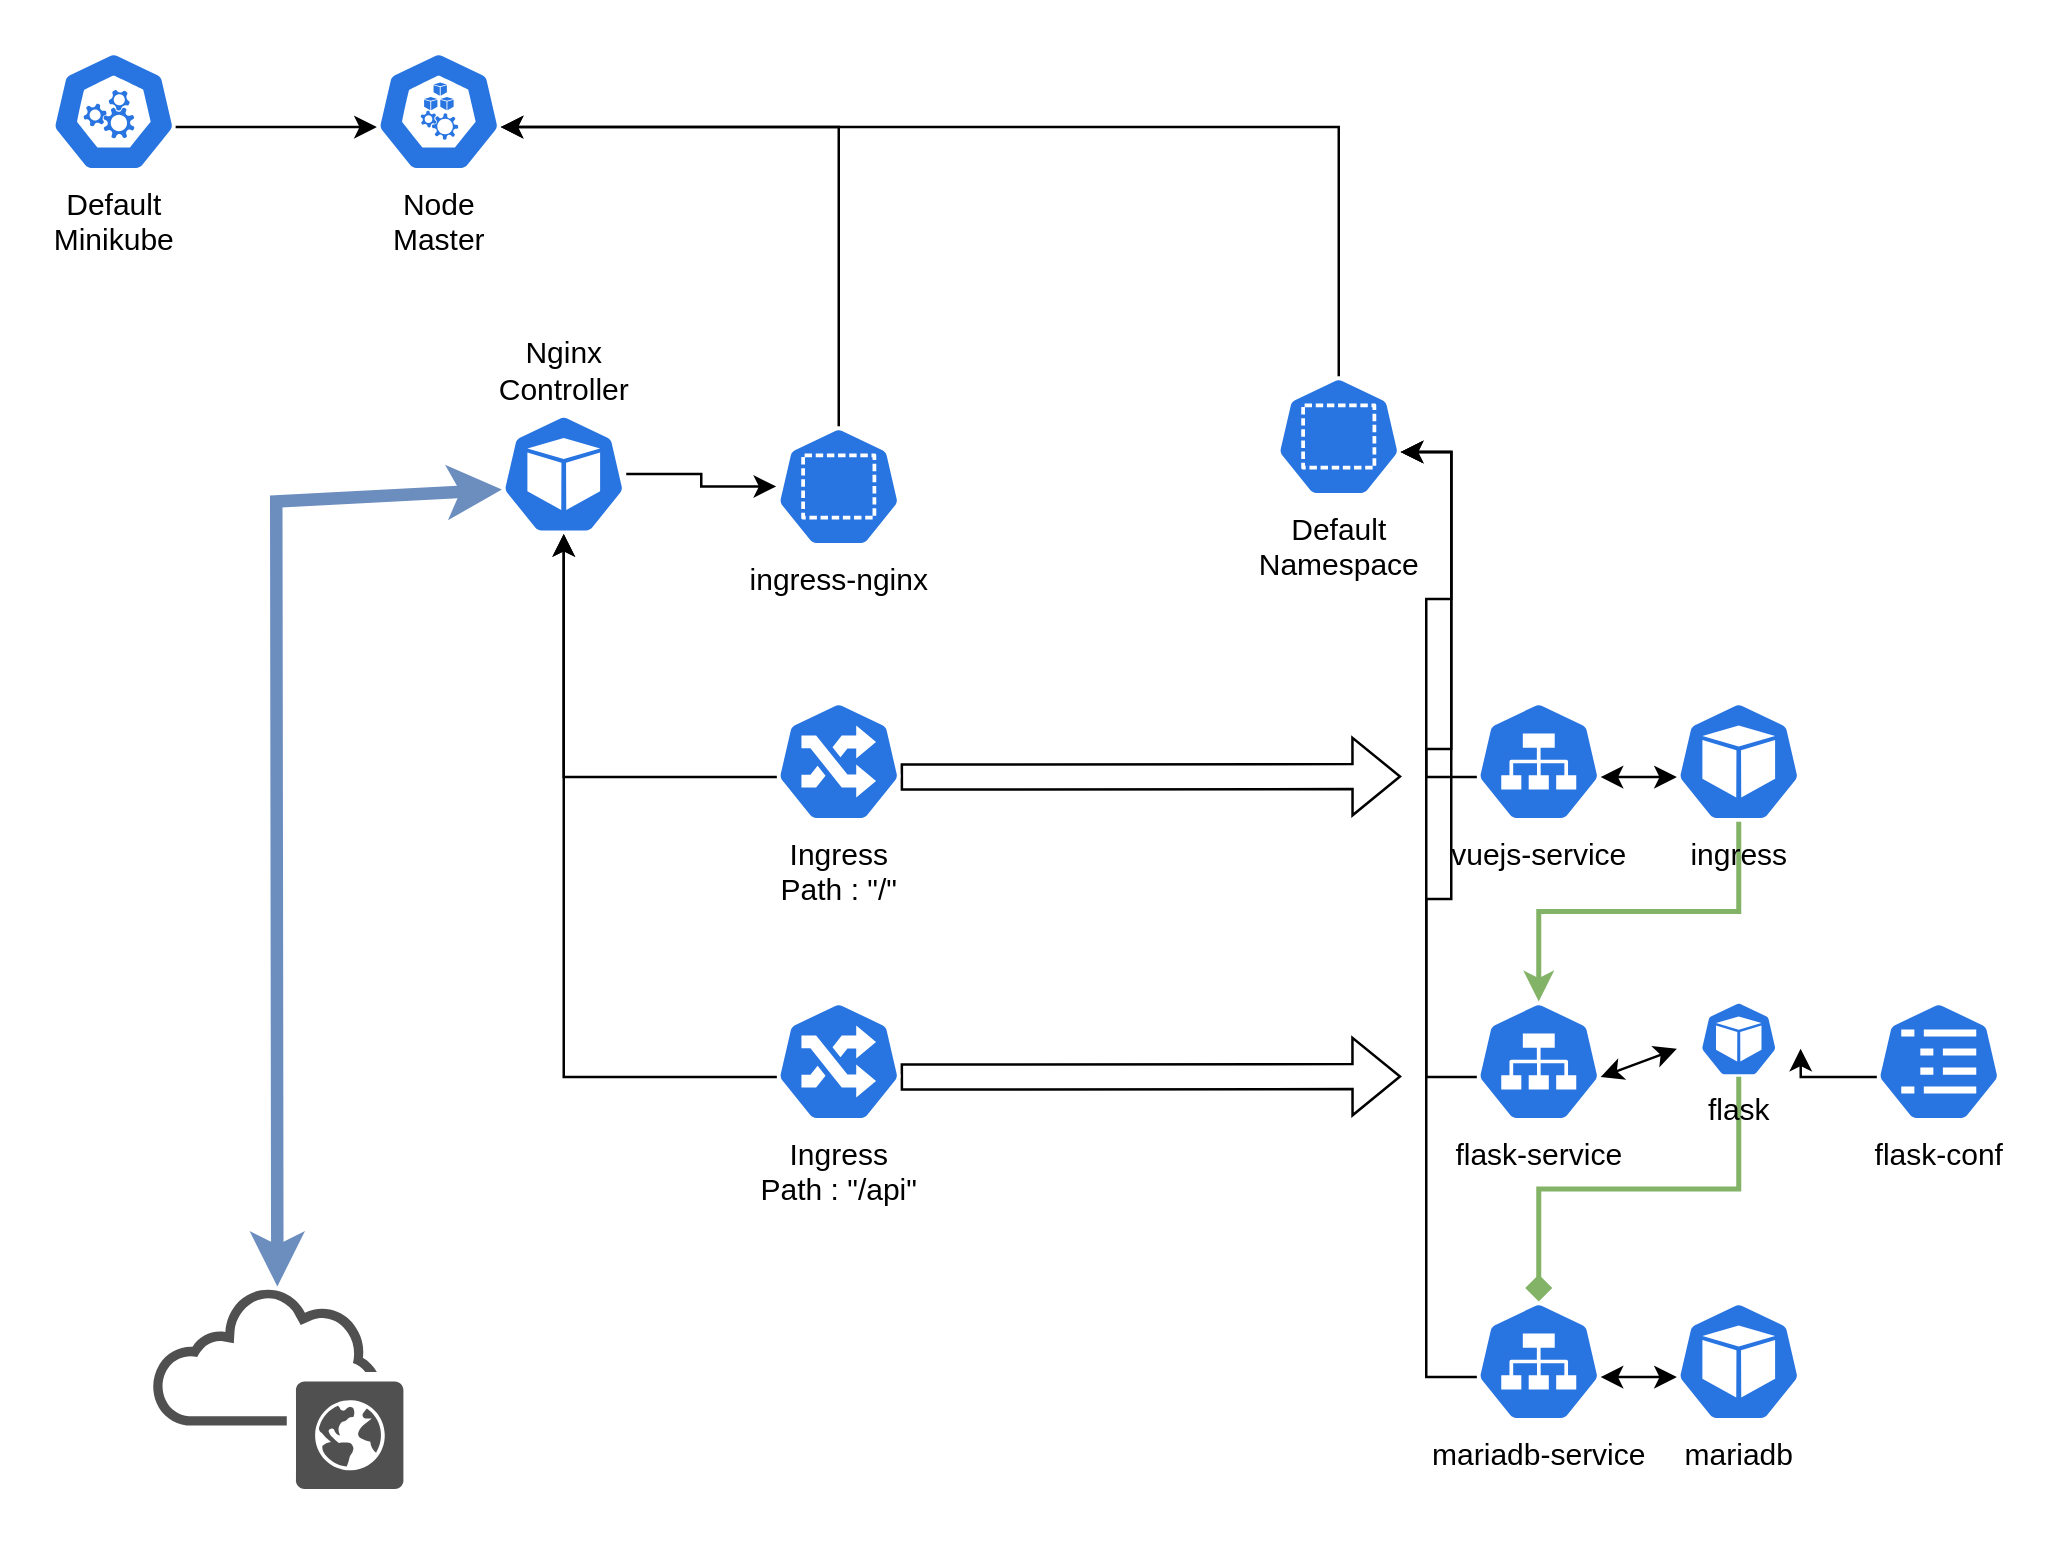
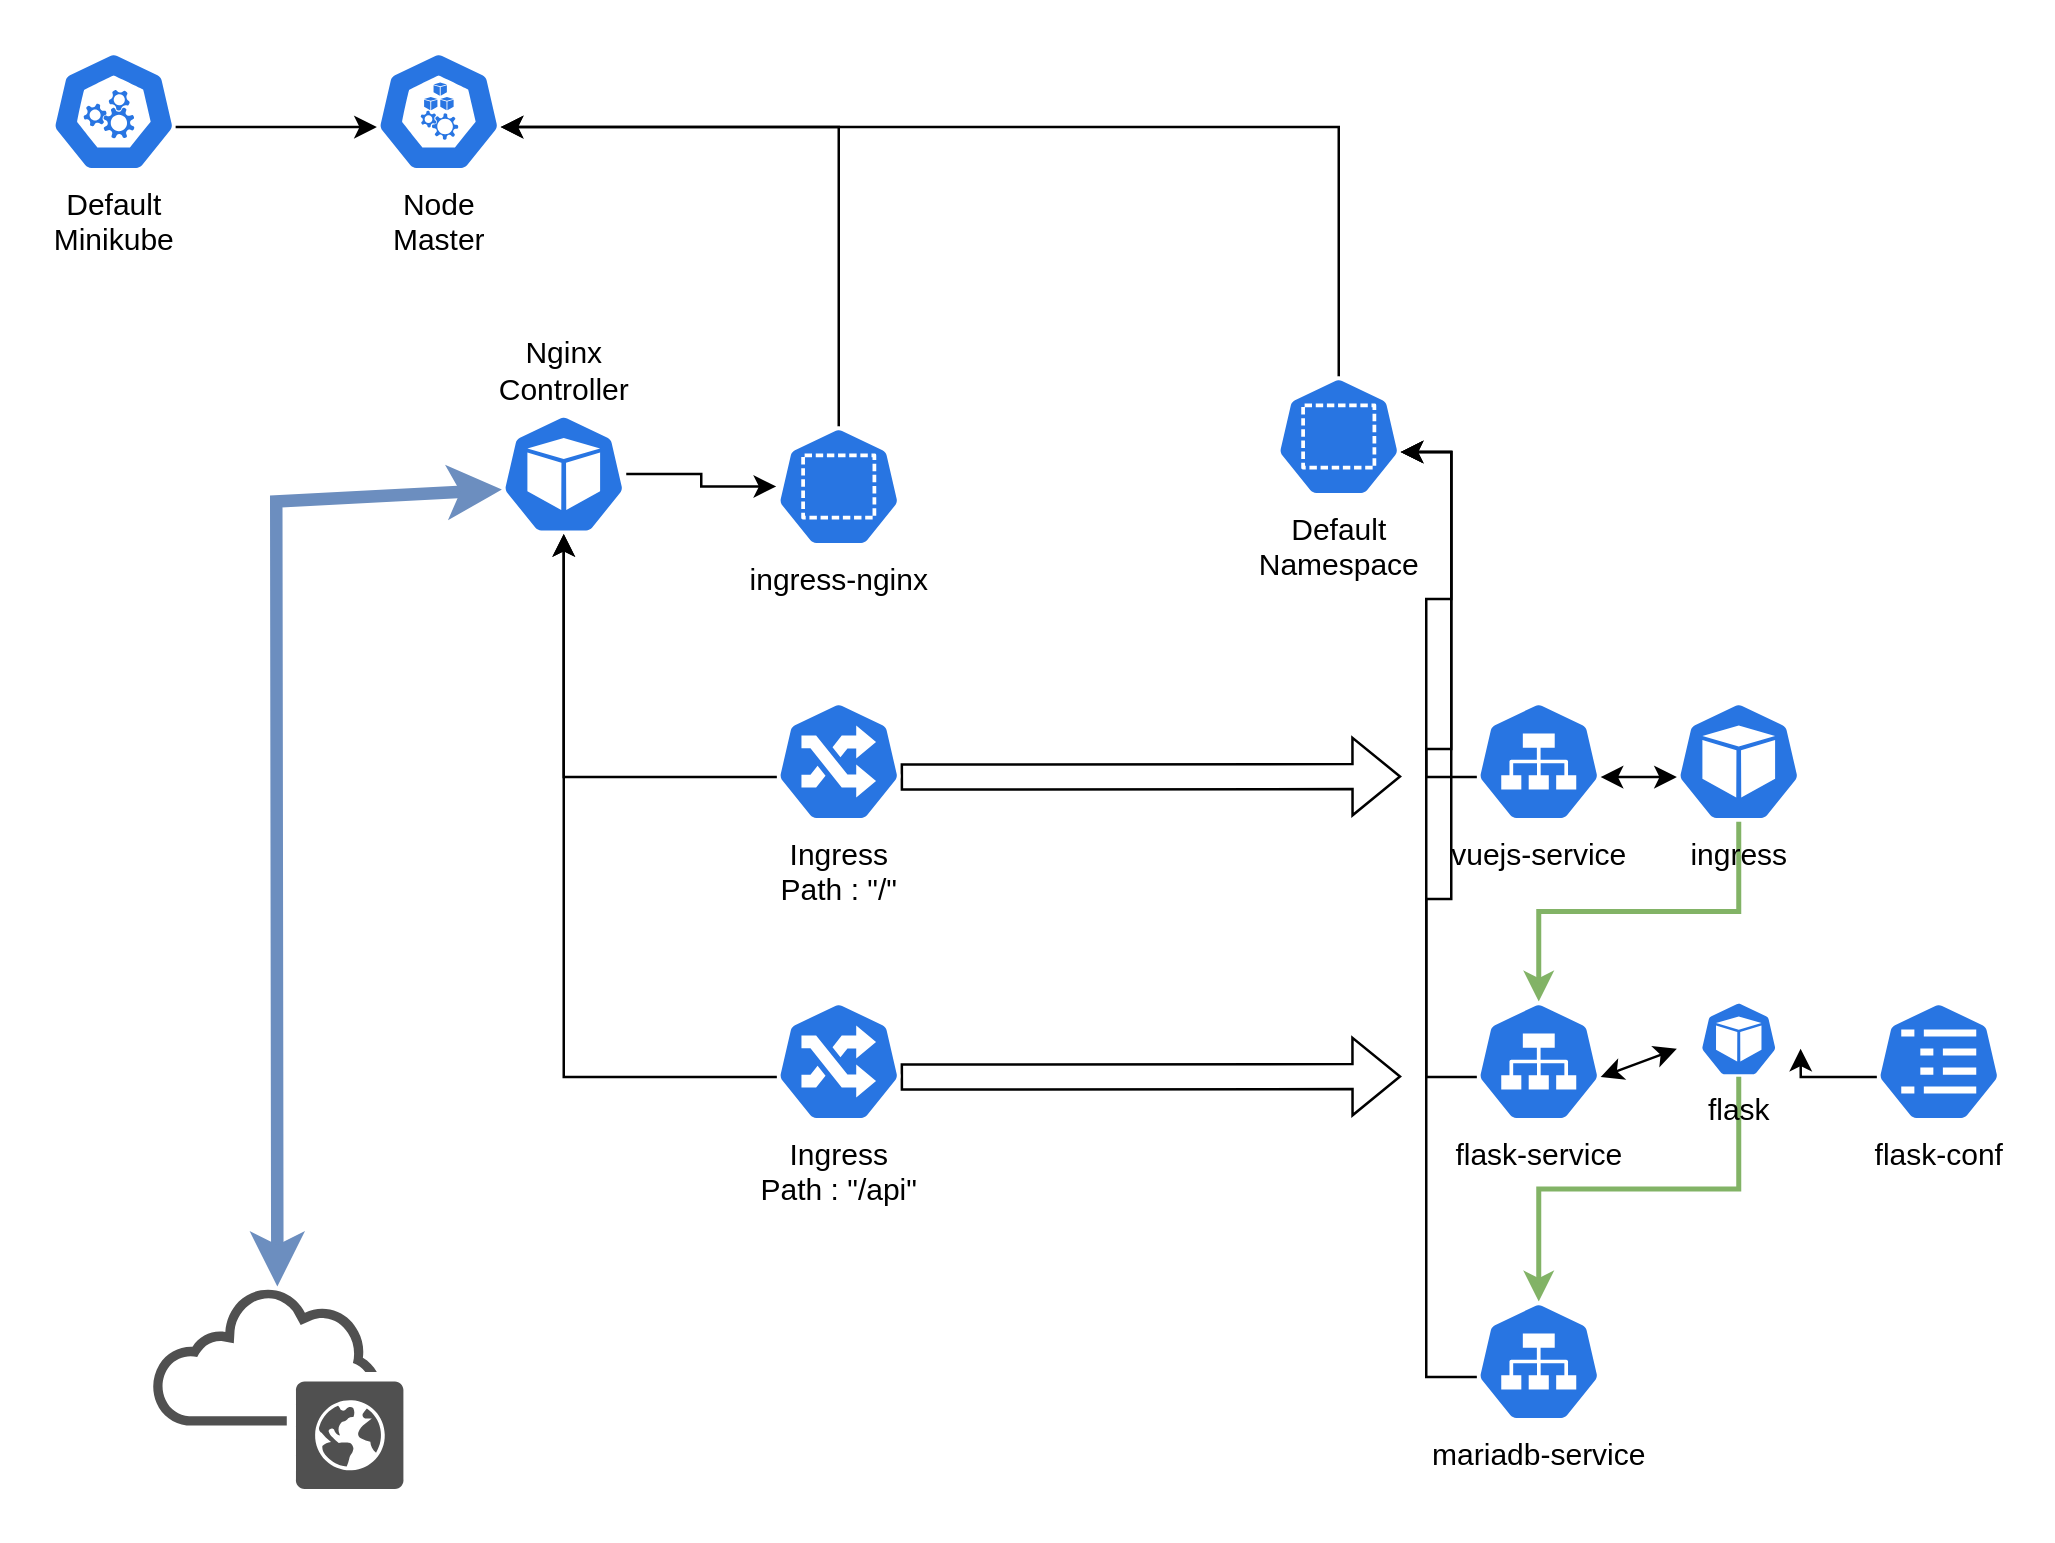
(1539, 1276) -> (1539, 1276)
(1739, 1361) -> none
(1639, 1377) -> none
